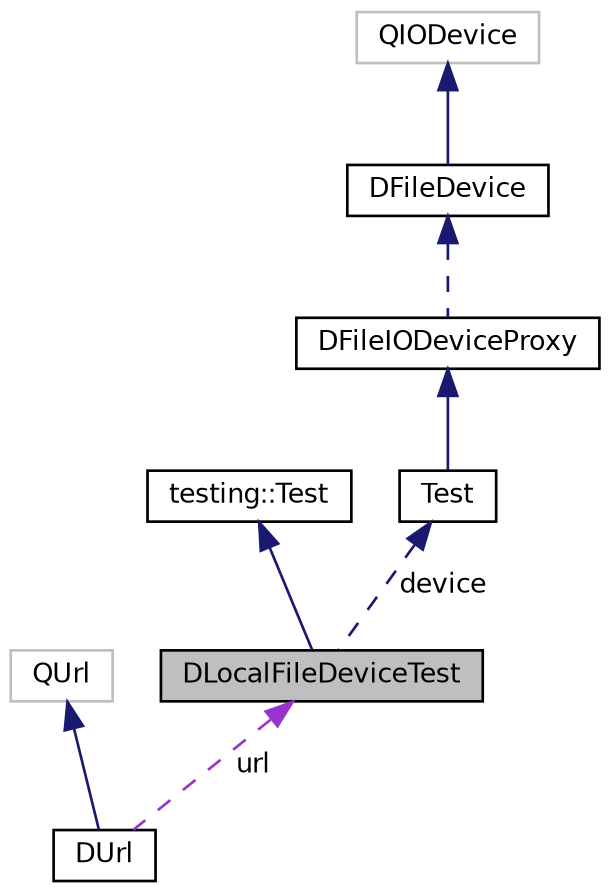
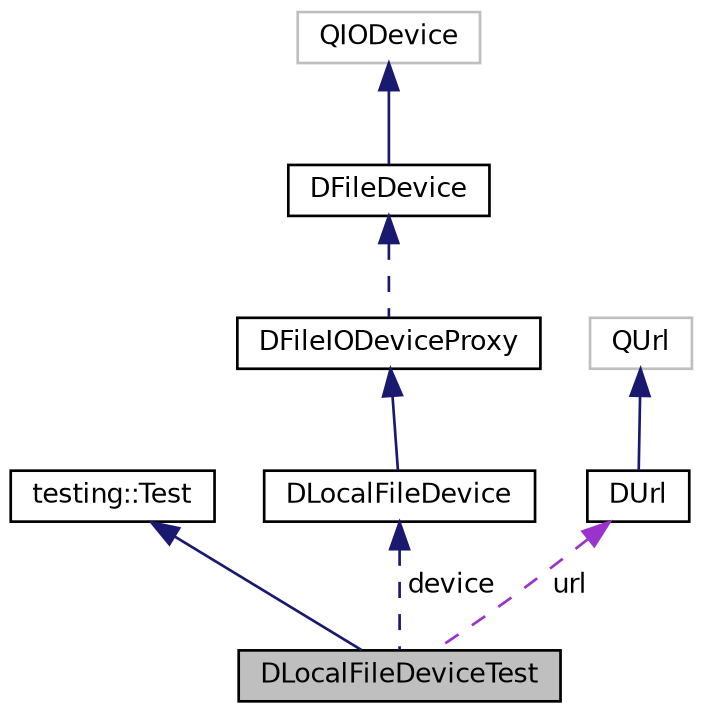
(448, 496) -> (400, 496)
(202, 775) -> (513, 596)
